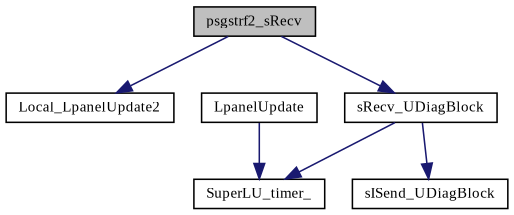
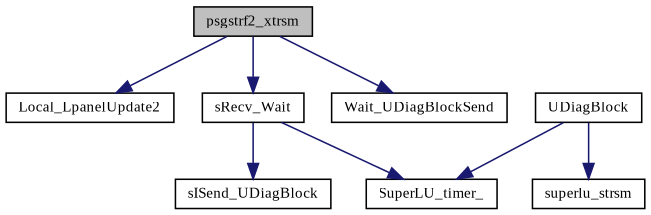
(255, 22) -> (253, 22)
(259, 108) -> (589, 108)
none -> (419, 108)
(421, 108) -> (253, 108)
none -> (589, 194)
